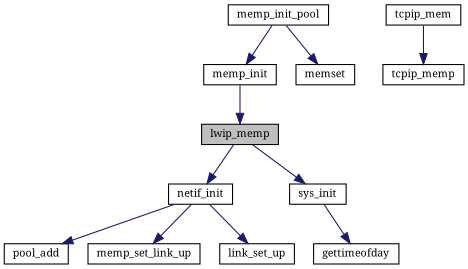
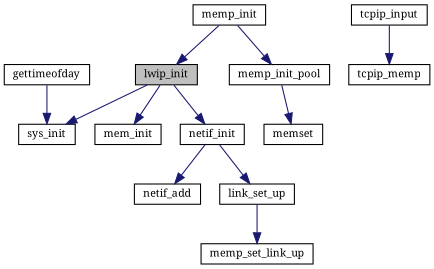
(423, 15) -> (389, 15)
(262, 40) -> (251, 41)
none -> (128, 134)
(240, 134) -> (166, 75)
(176, 220) -> (257, 219)
(334, 220) -> (47, 99)
(36, 254) -> (167, 194)
